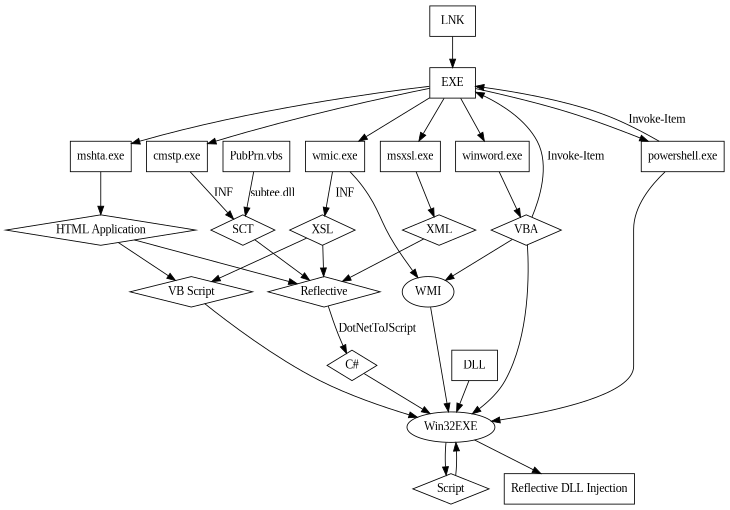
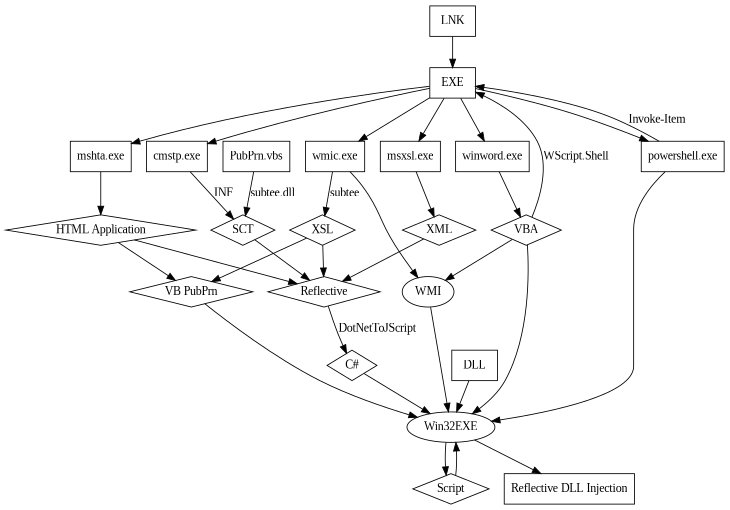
(576, 156) -> (576, 156)
(345, 193) -> (345, 193)
(191, 292) -> (191, 292)
